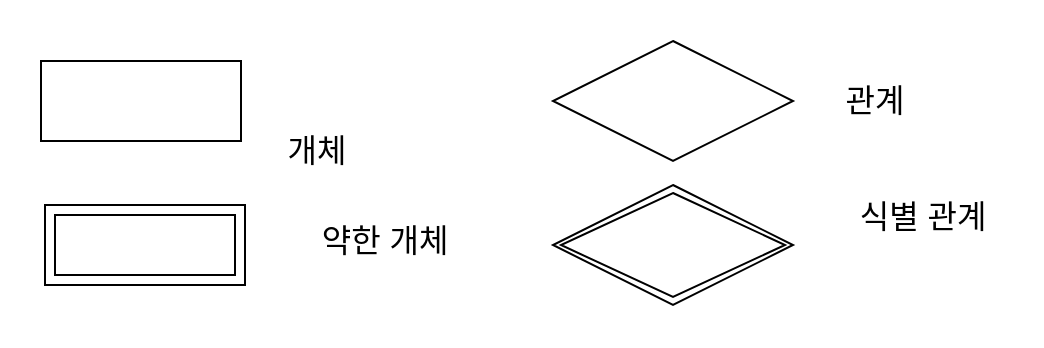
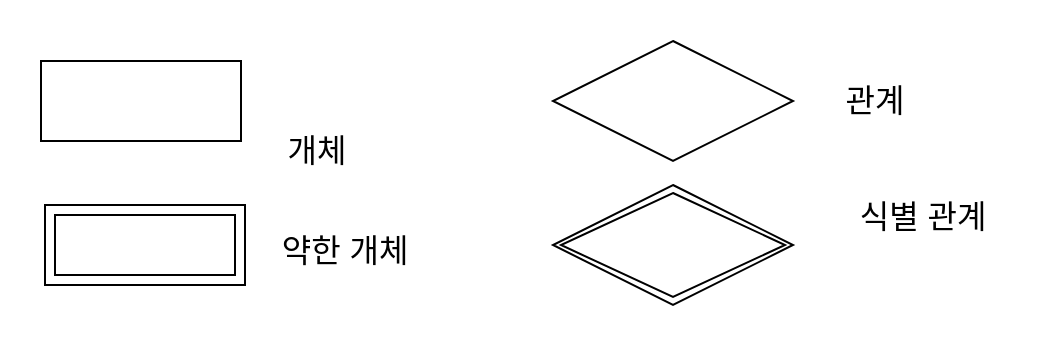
(385, 240) -> (345, 250)
